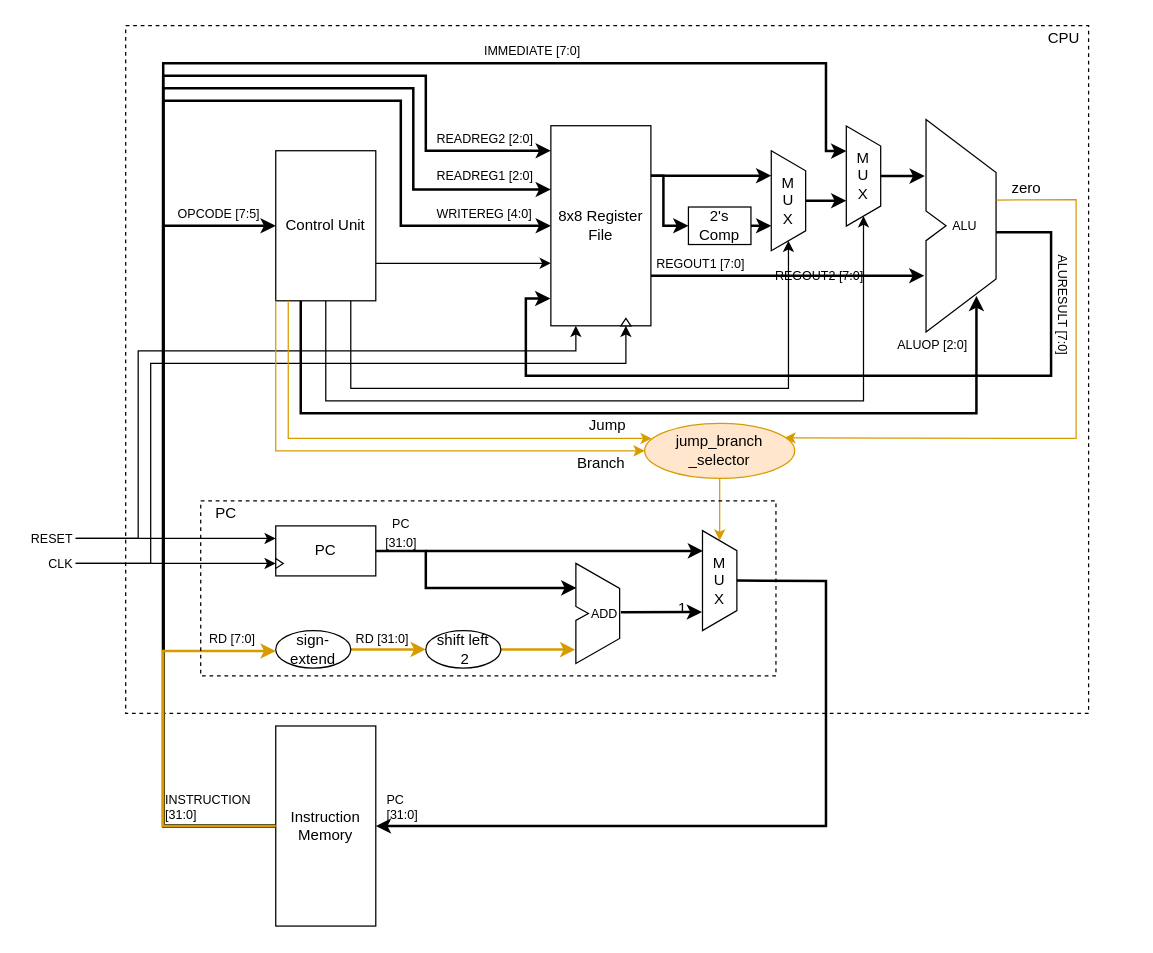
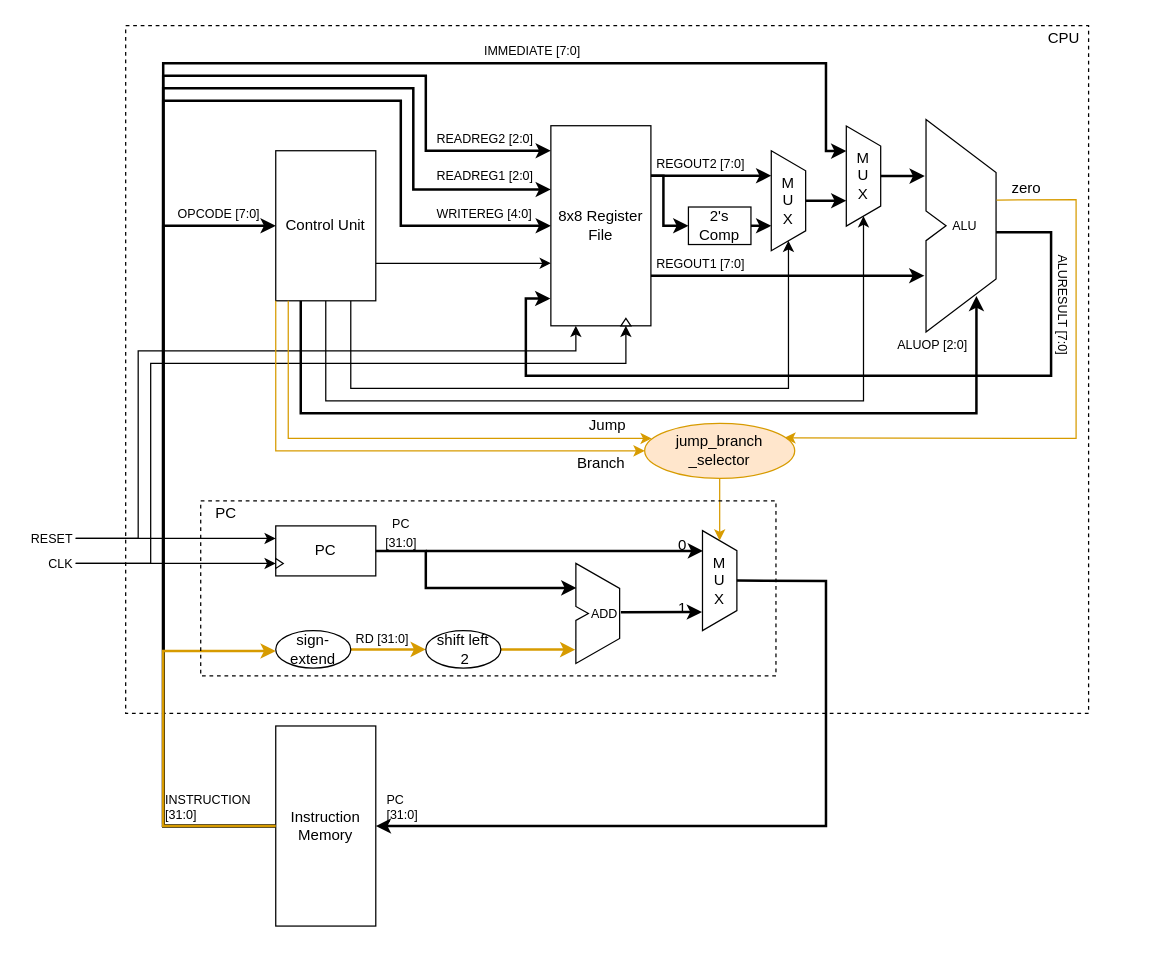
(217, 213) -> (217, 213)
(819, 276) -> (701, 163)
none -> (682, 546)
(232, 638) -> none
